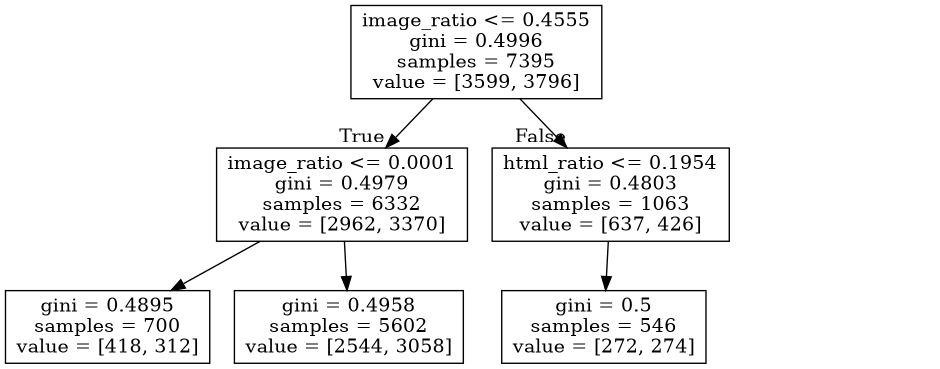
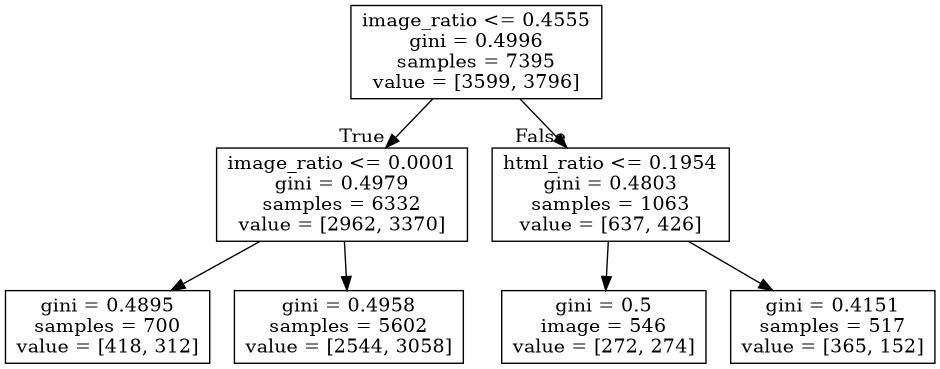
(604, 327) -> (604, 327)
none -> (833, 327)
